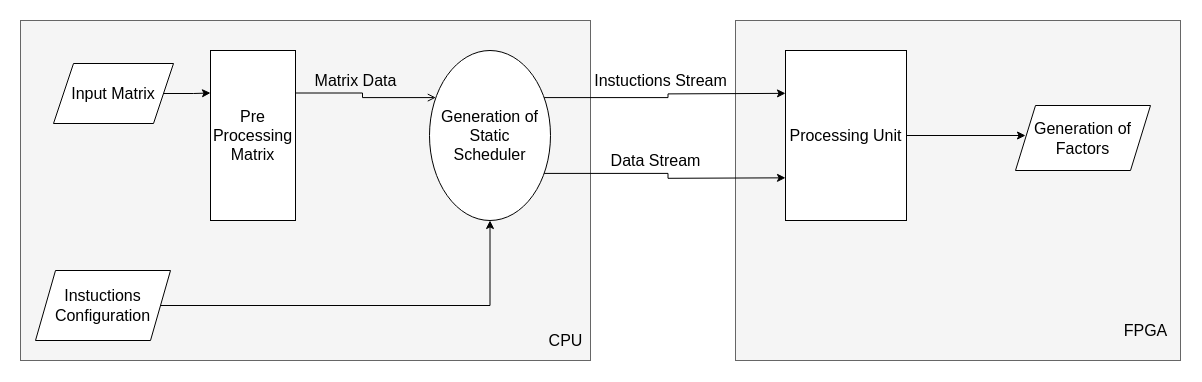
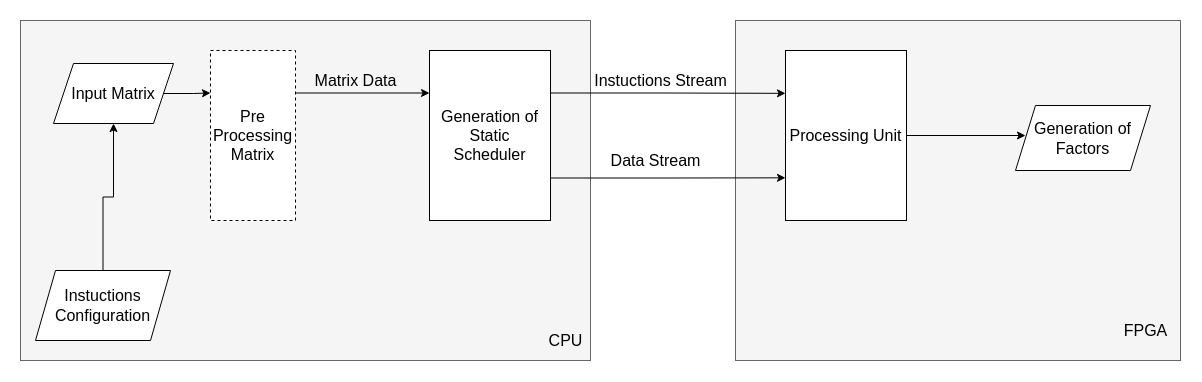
(395, 98) -> (421, 93)
(253, 136) -> (253, 136)
(490, 136) -> (490, 136)
(364, 306) -> (105, 197)
